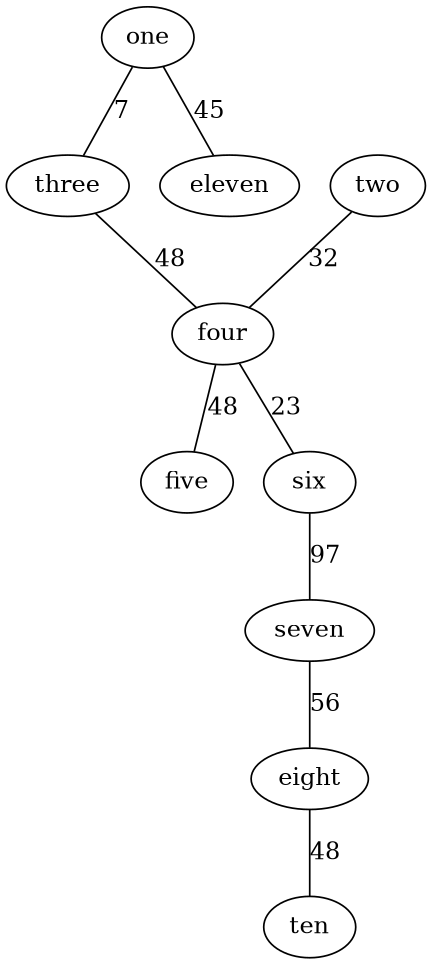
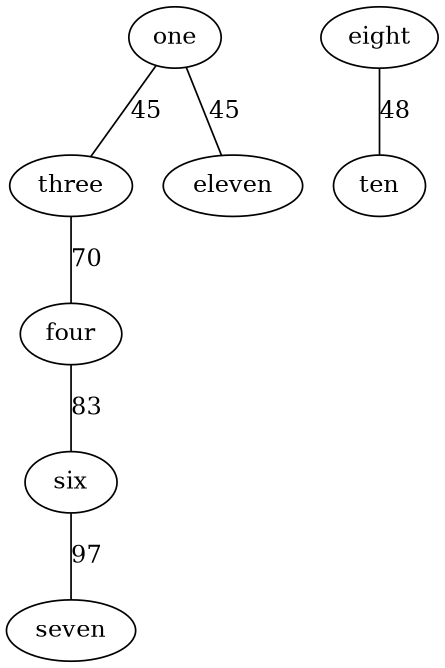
(122, 112) -> (147, 112)
(378, 186) -> none
(171, 260) -> (87, 260)
(287, 408) -> (87, 408)
(187, 482) -> none
(310, 705) -> none
